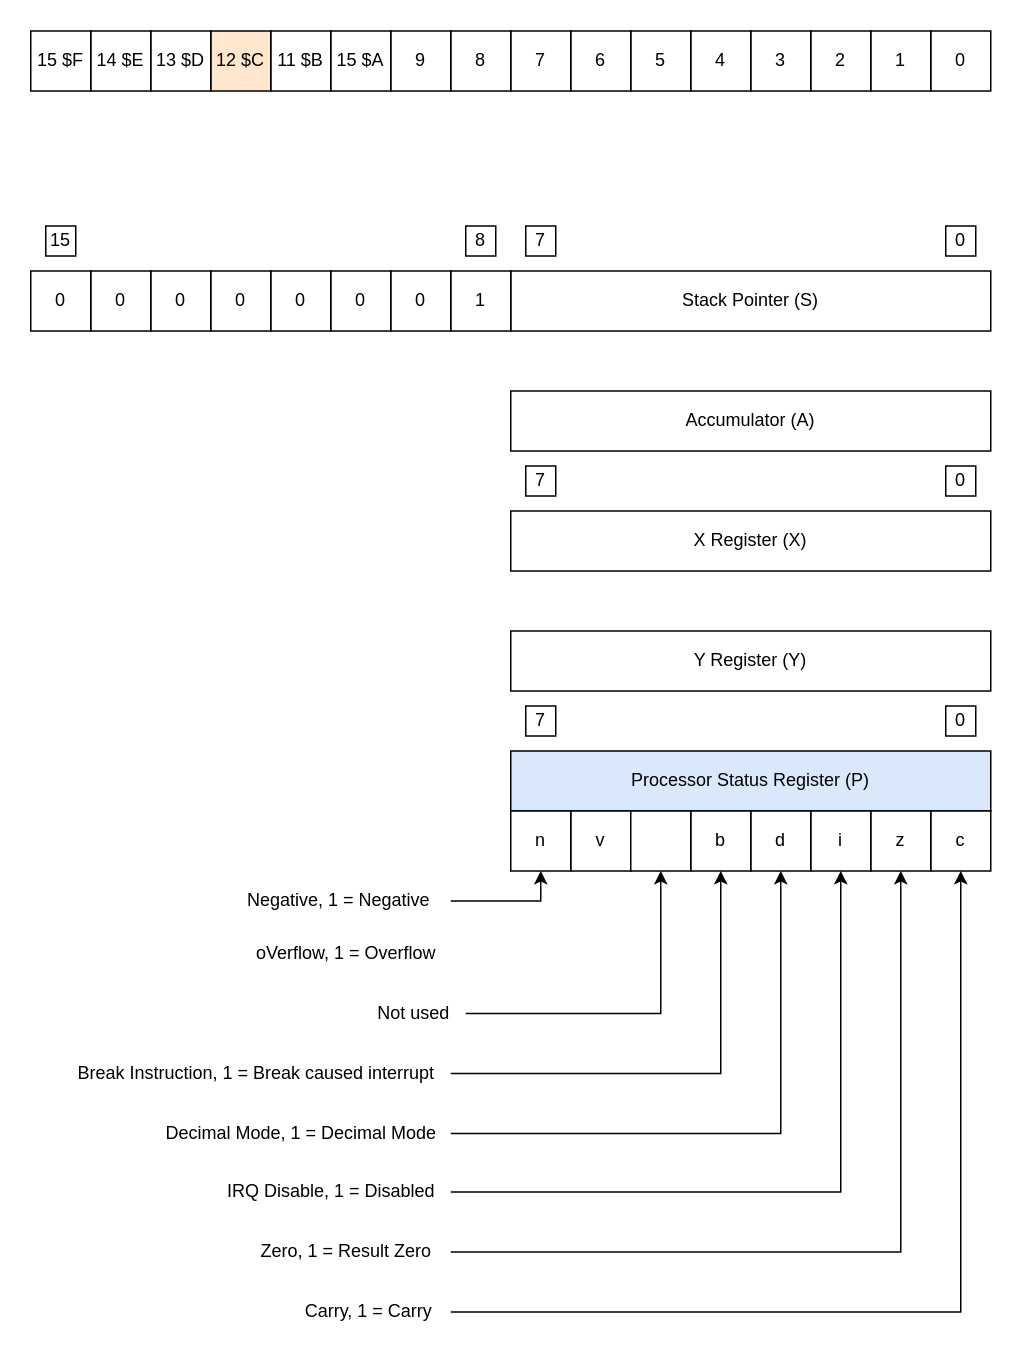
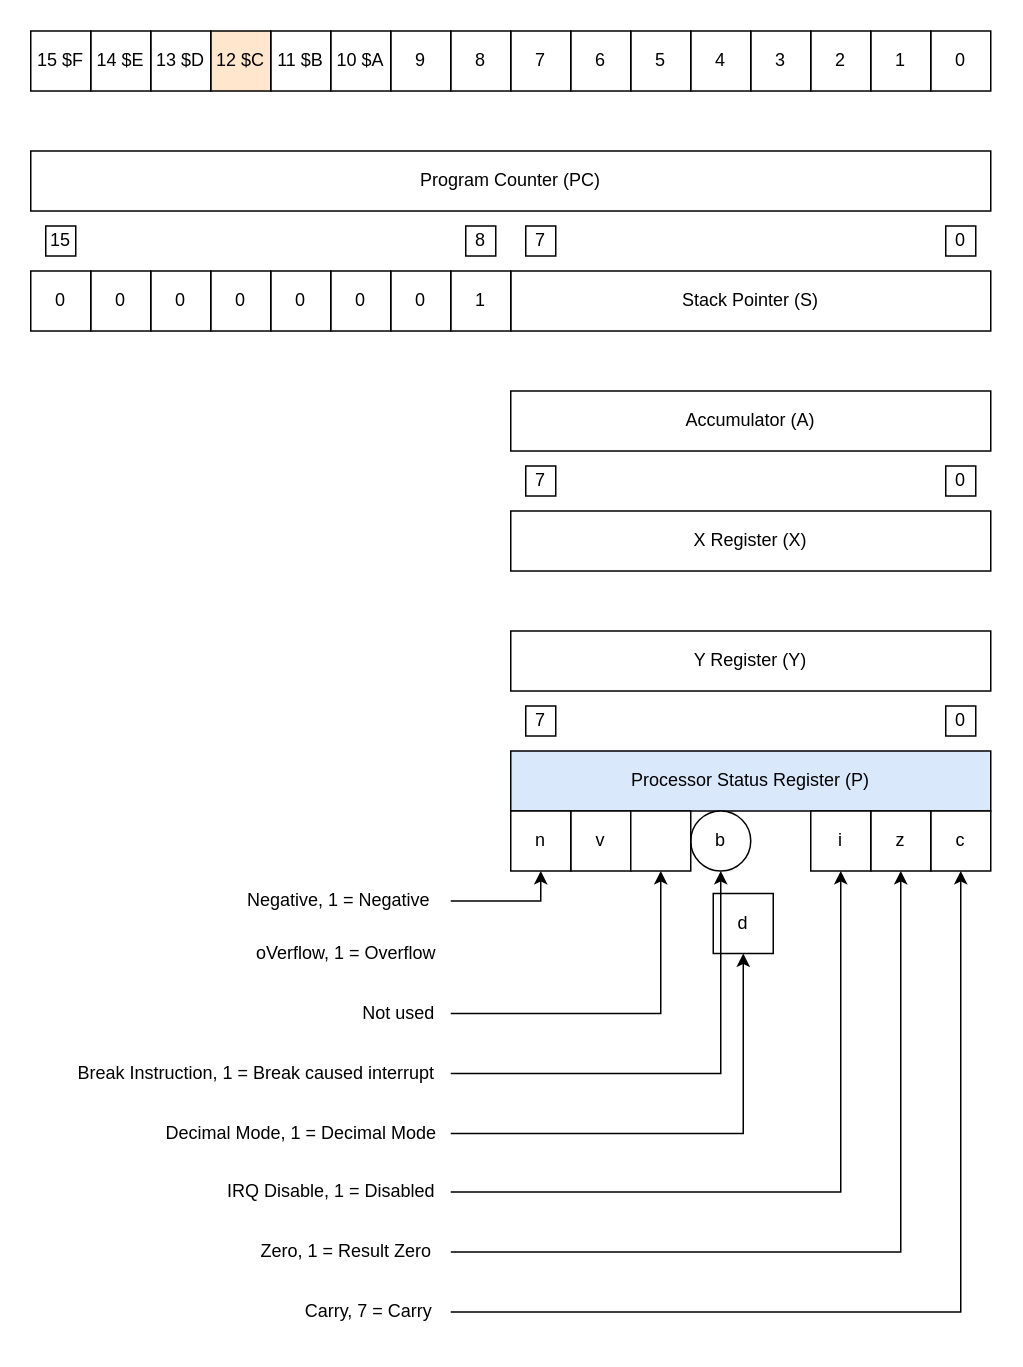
(361, 61) -> (361, 61)
none -> (511, 181)
(721, 841) -> (721, 841)
(781, 841) -> (743, 923)
(413, 1013) -> (398, 1013)
(369, 1312) -> (369, 1312)
